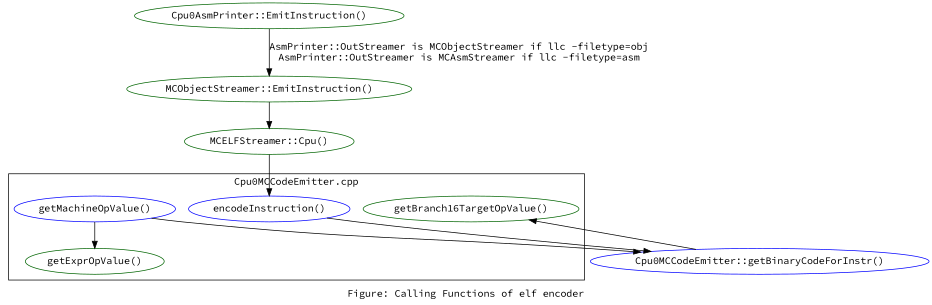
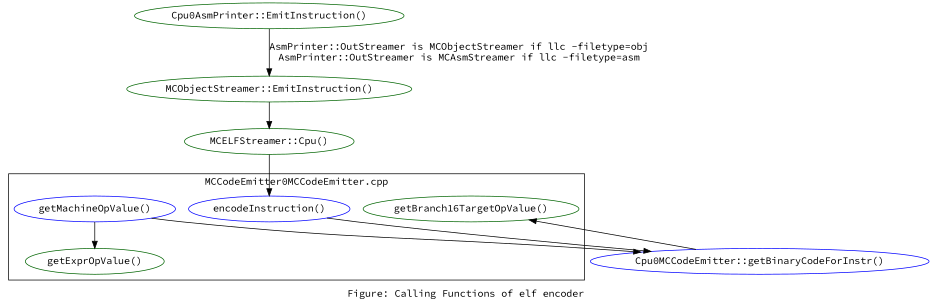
(297, 182) -> (297, 182)
